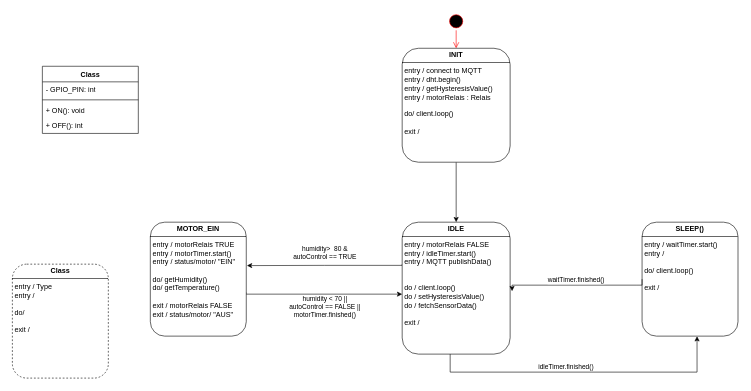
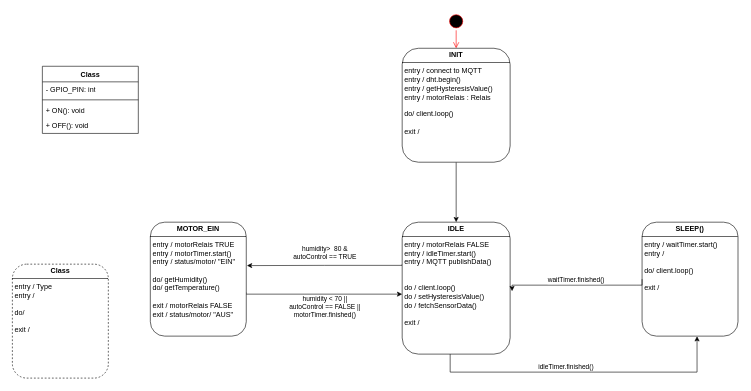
(66, 126) -> (68, 126)
